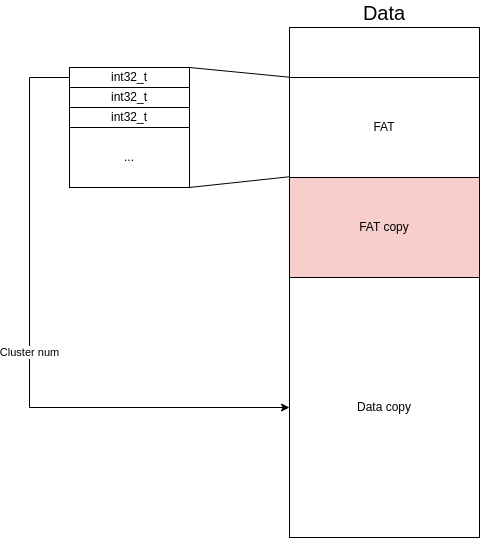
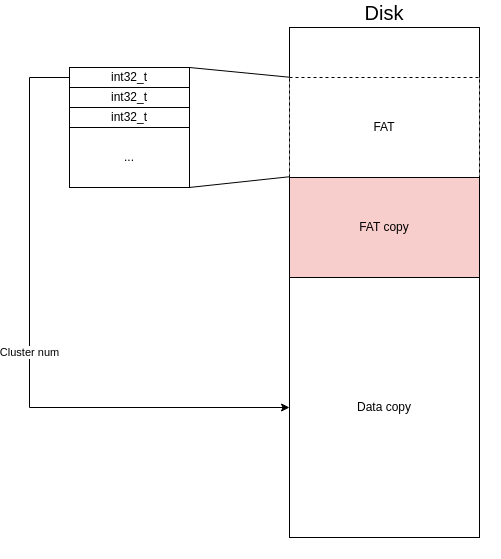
(385, 13) -> (385, 13)
(385, 128) -> (385, 128)
